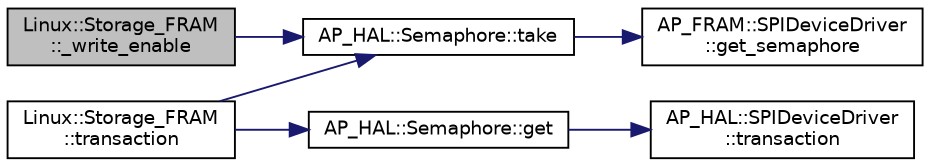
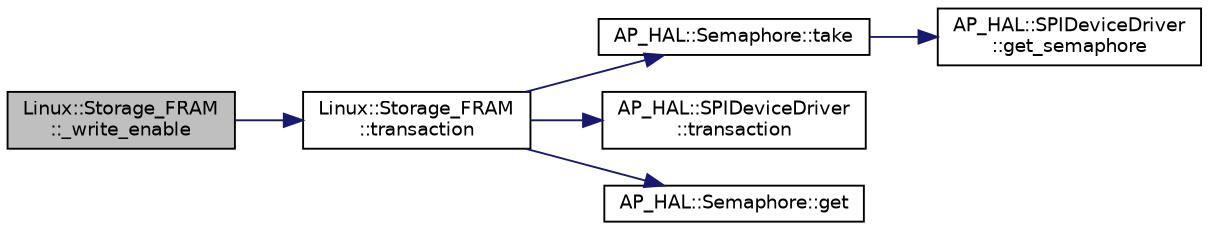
(260, 37) -> (259, 120)
(782, 37) -> (1069, 37)
(600, 130) -> (557, 120)
